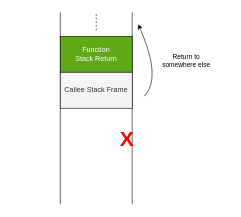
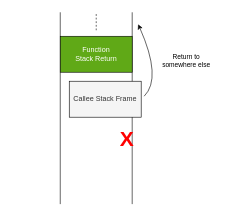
(96, 90) -> (105, 99)
